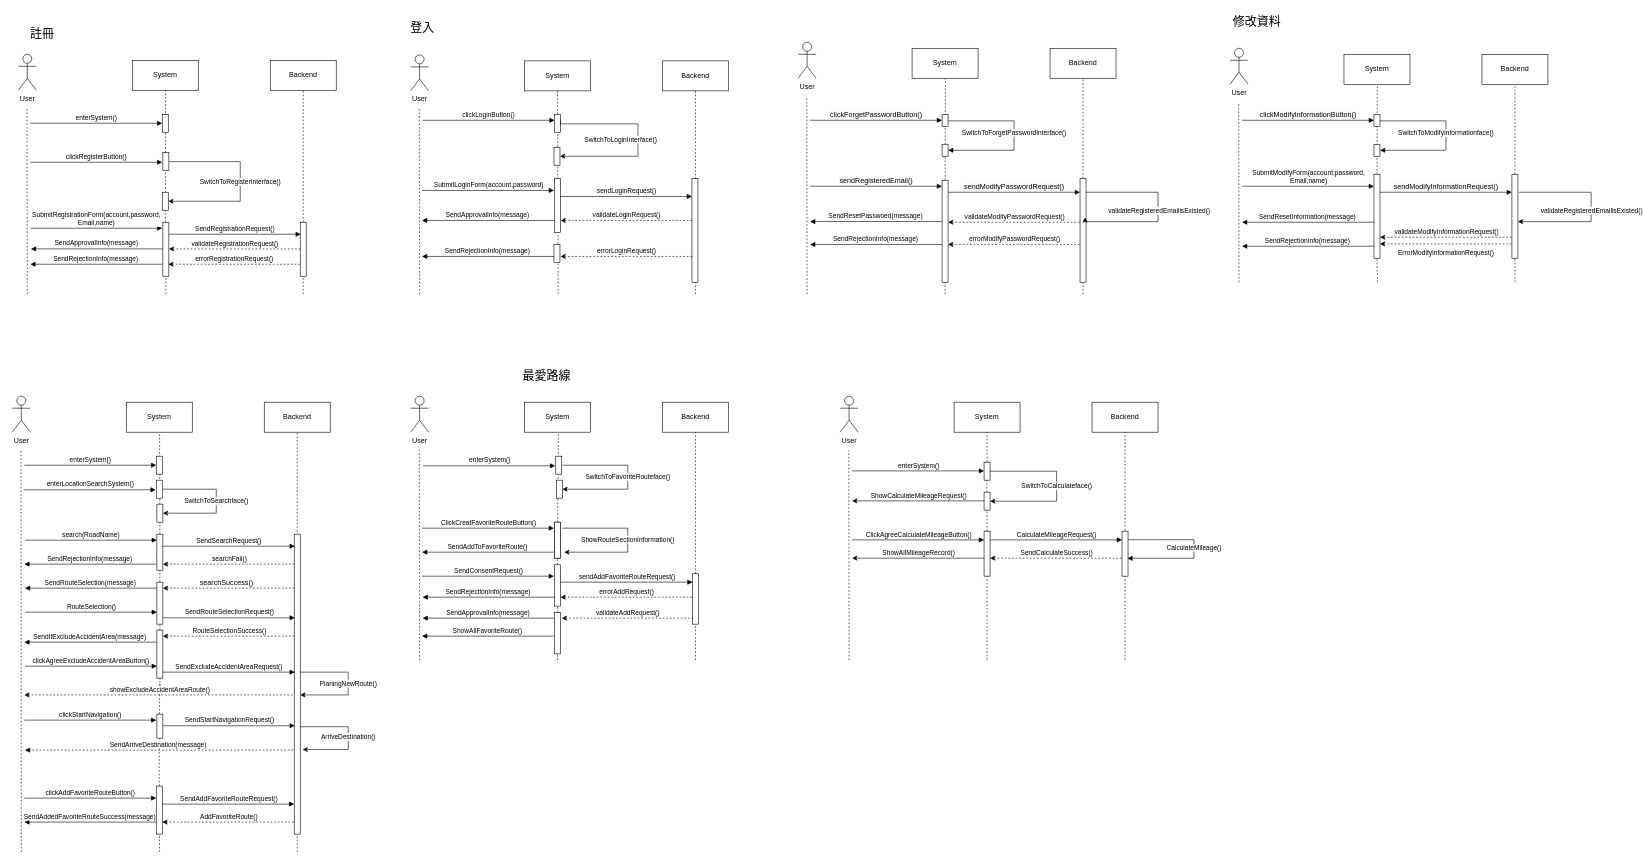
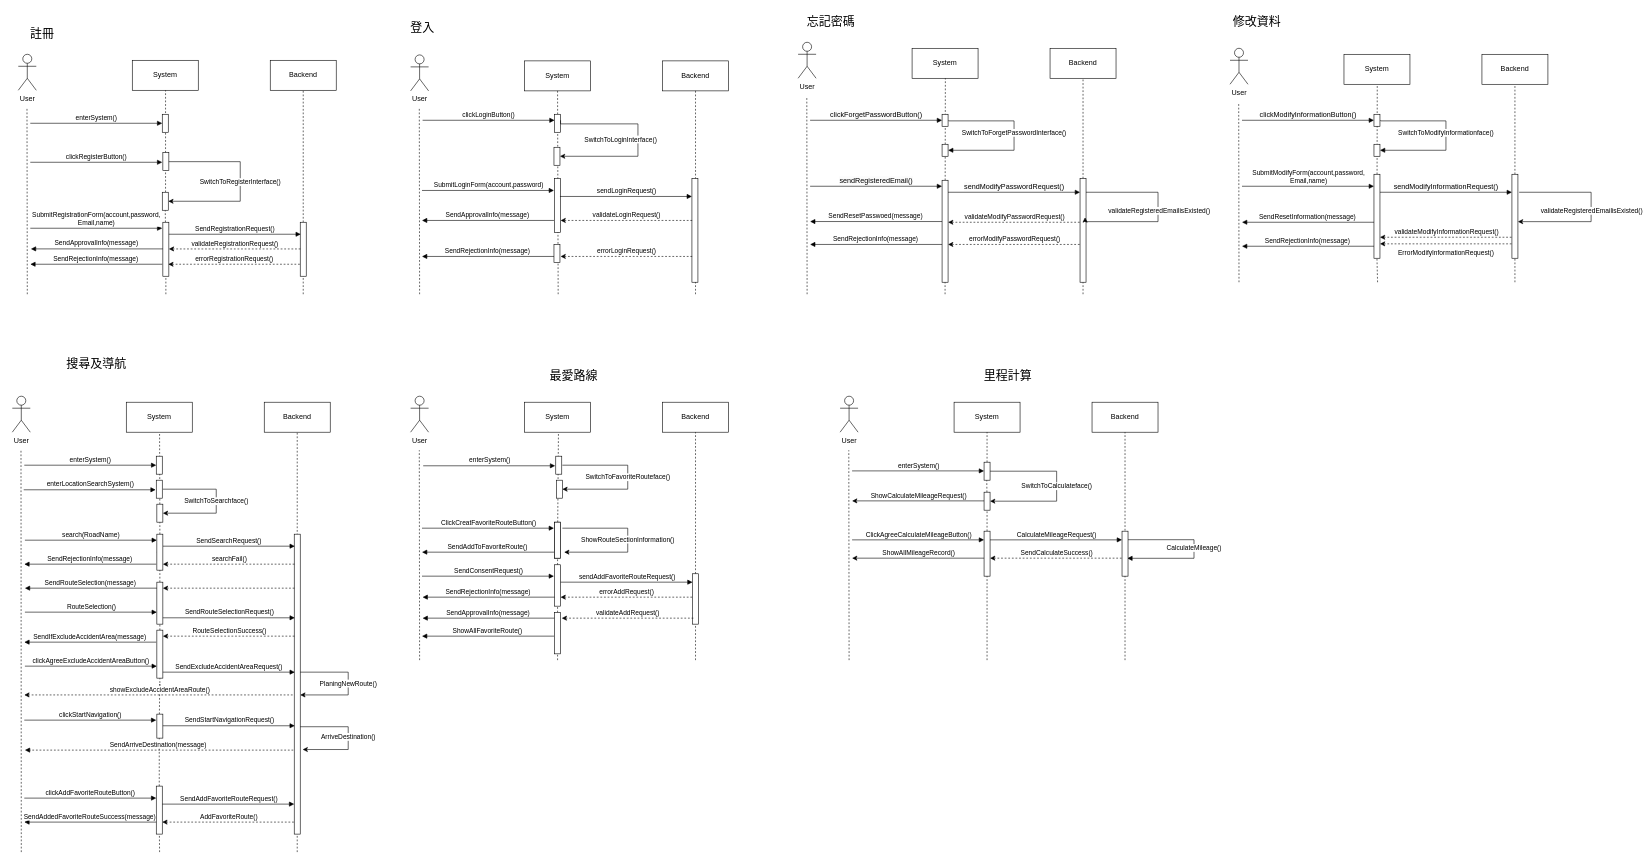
none -> (831, 21)
none -> (96, 363)
(547, 375) -> (574, 375)
none -> (1008, 375)
(227, 583) -> none
